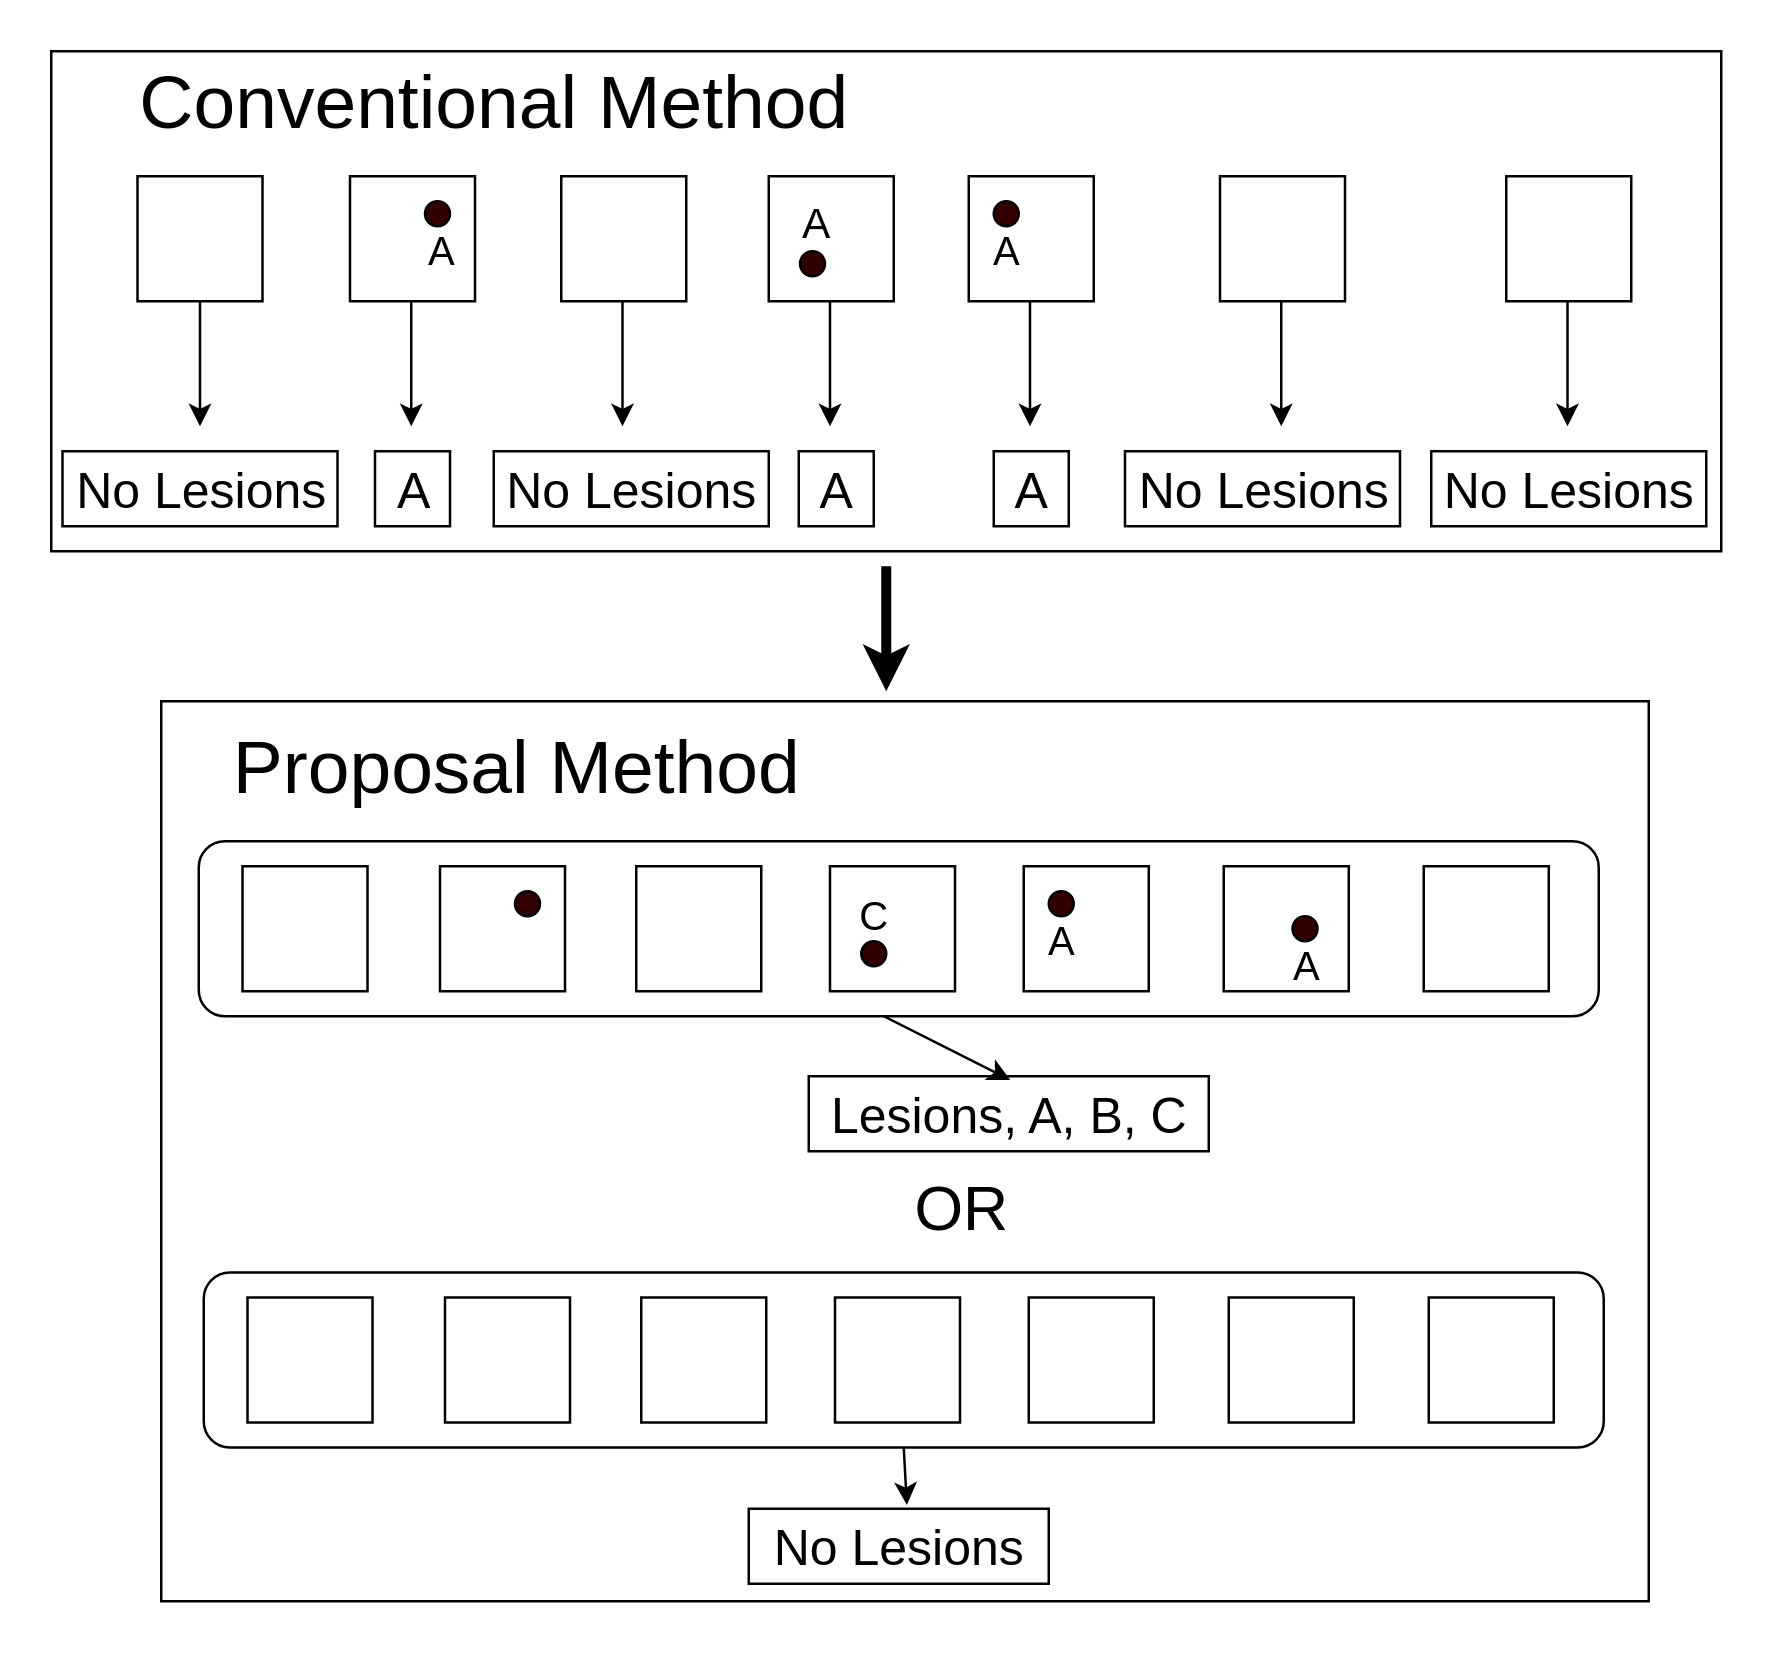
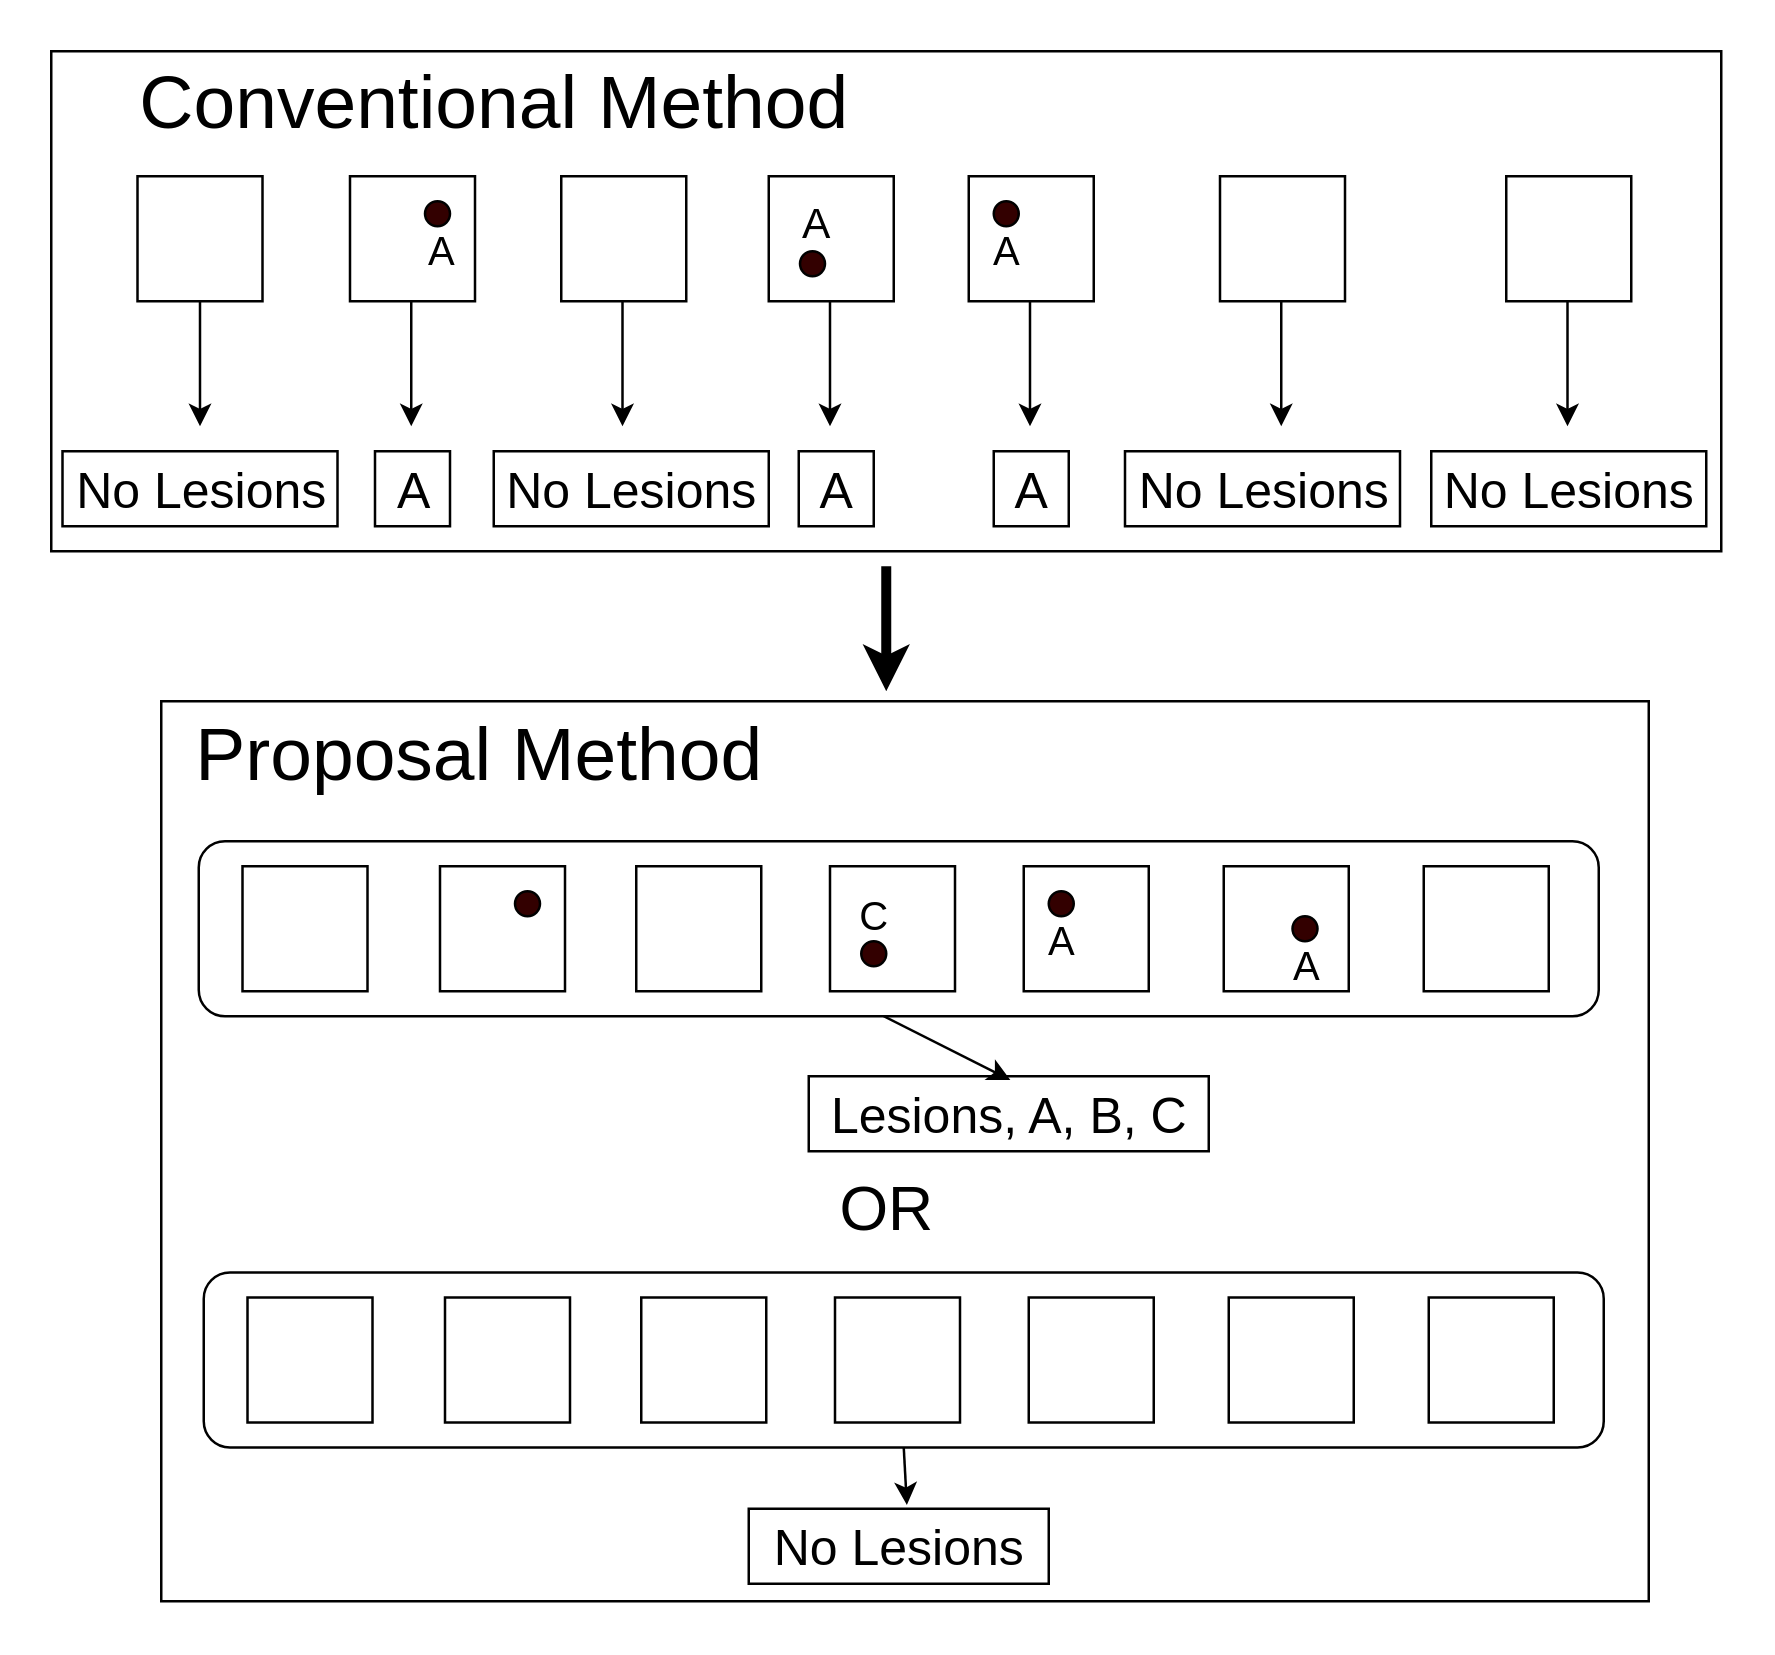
(515, 766) -> (478, 754)
(961, 1206) -> (886, 1206)
